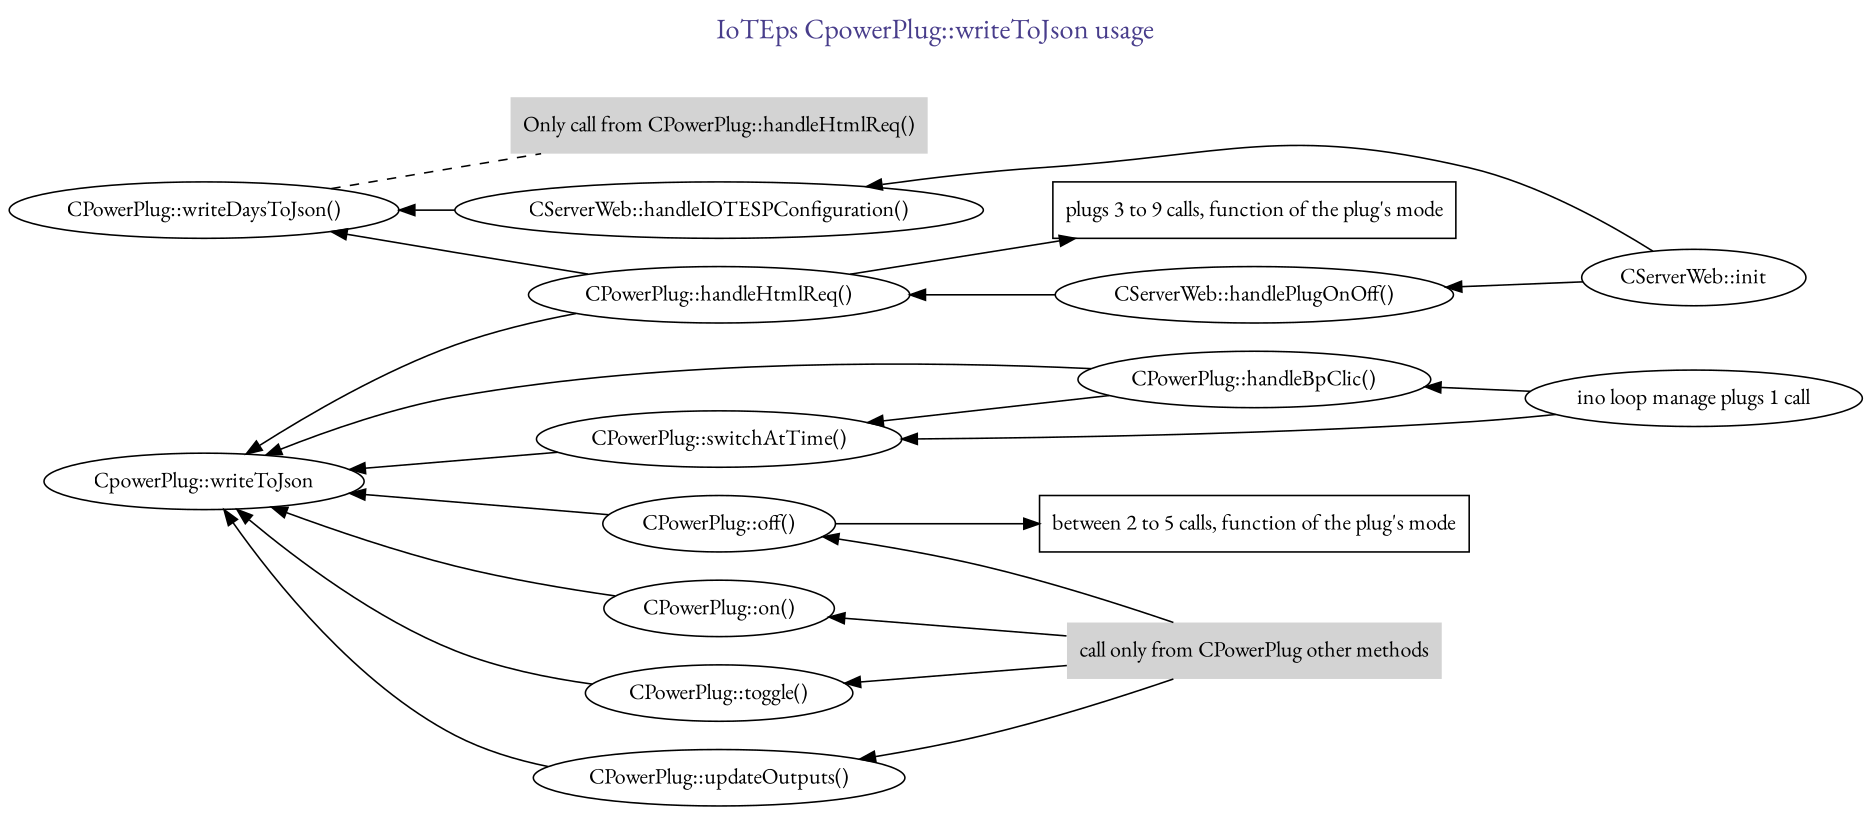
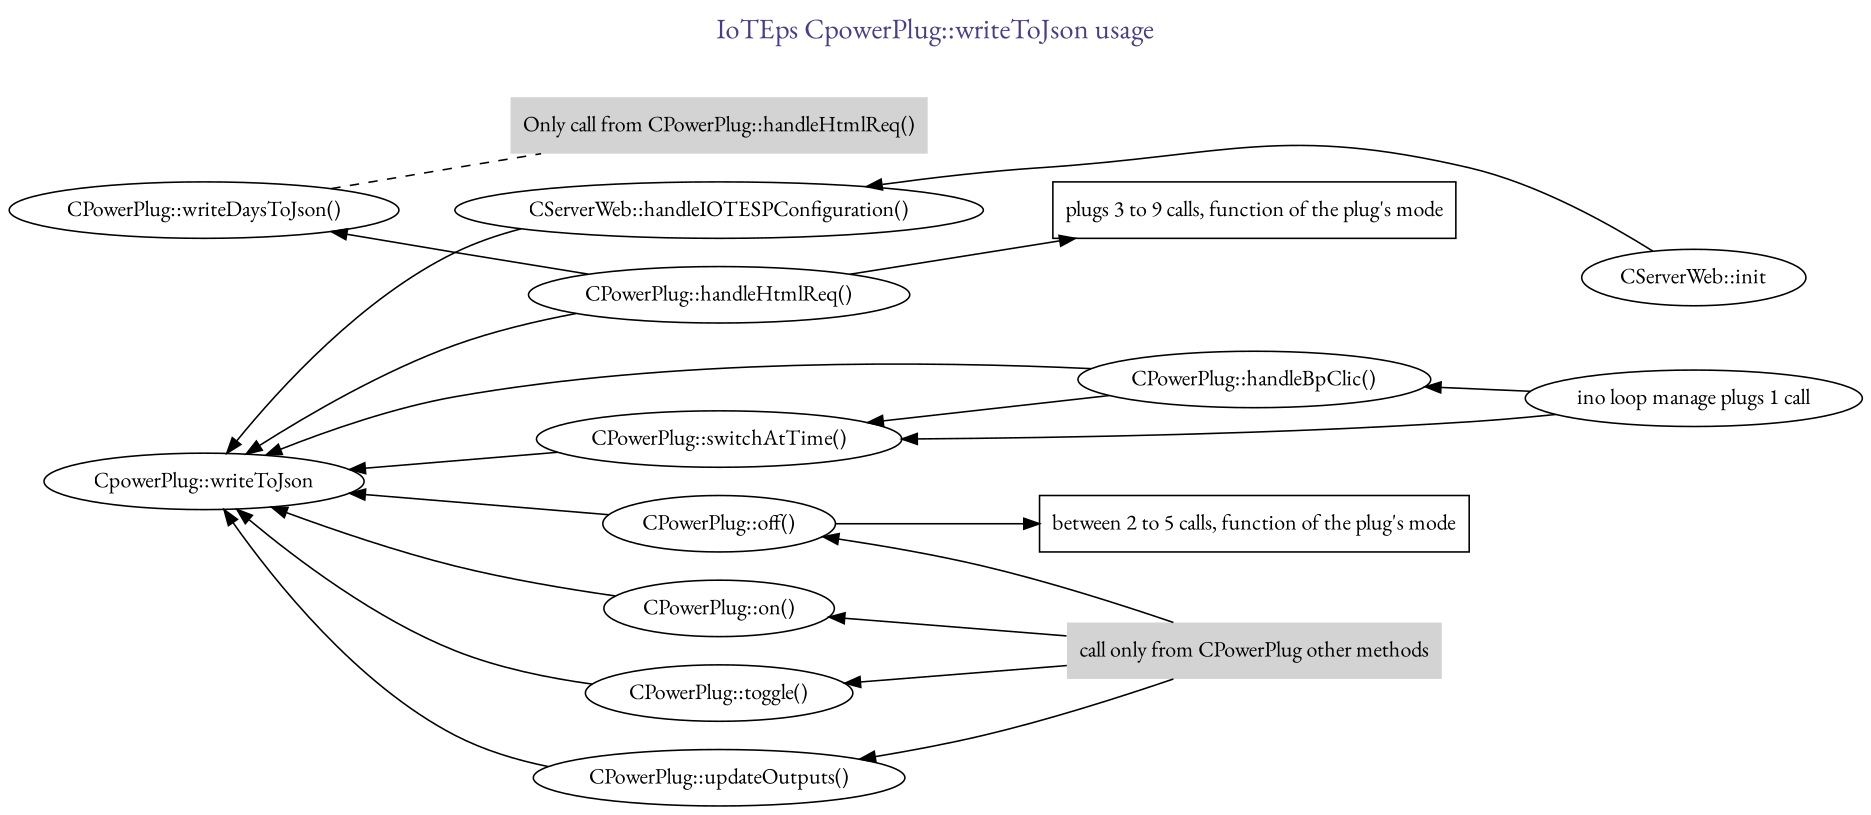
(435, 210) -> (363, 313)
(1254, 295) -> none
